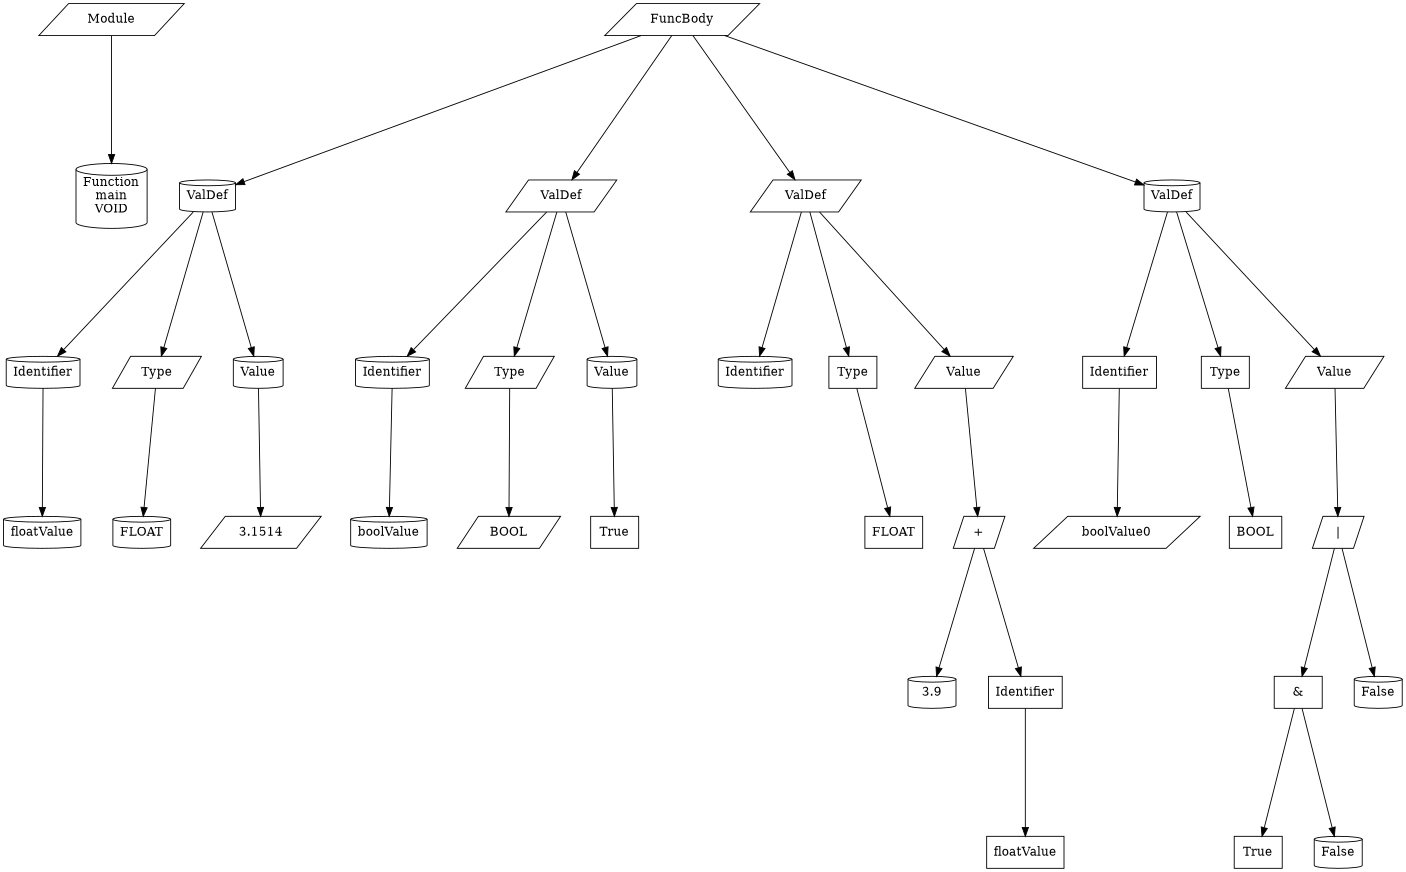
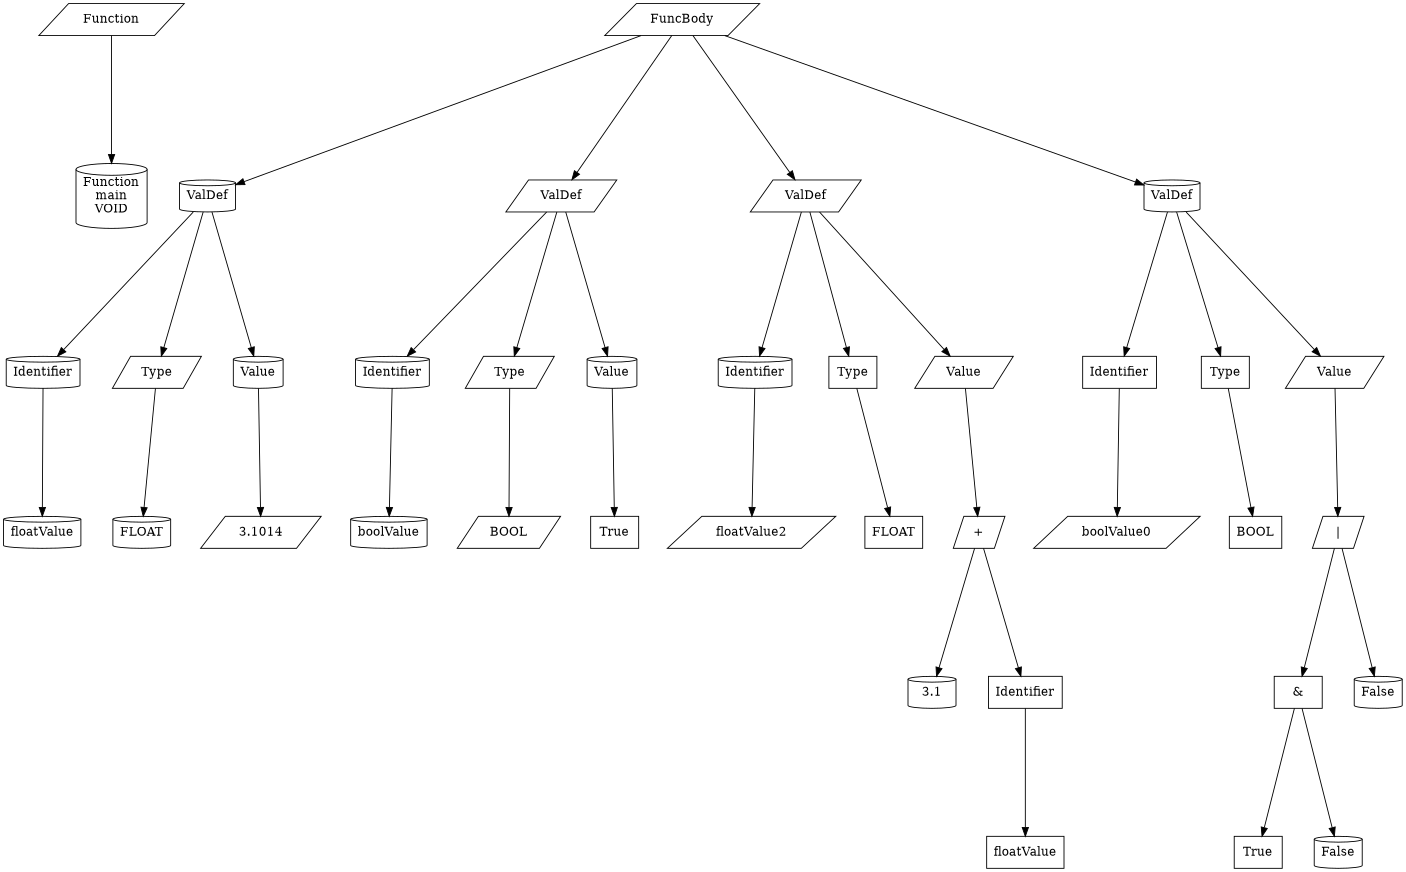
(112, 20) -> (112, 20)
(261, 532) -> (261, 532)
none -> (752, 532)
(932, 692) -> (932, 692)
